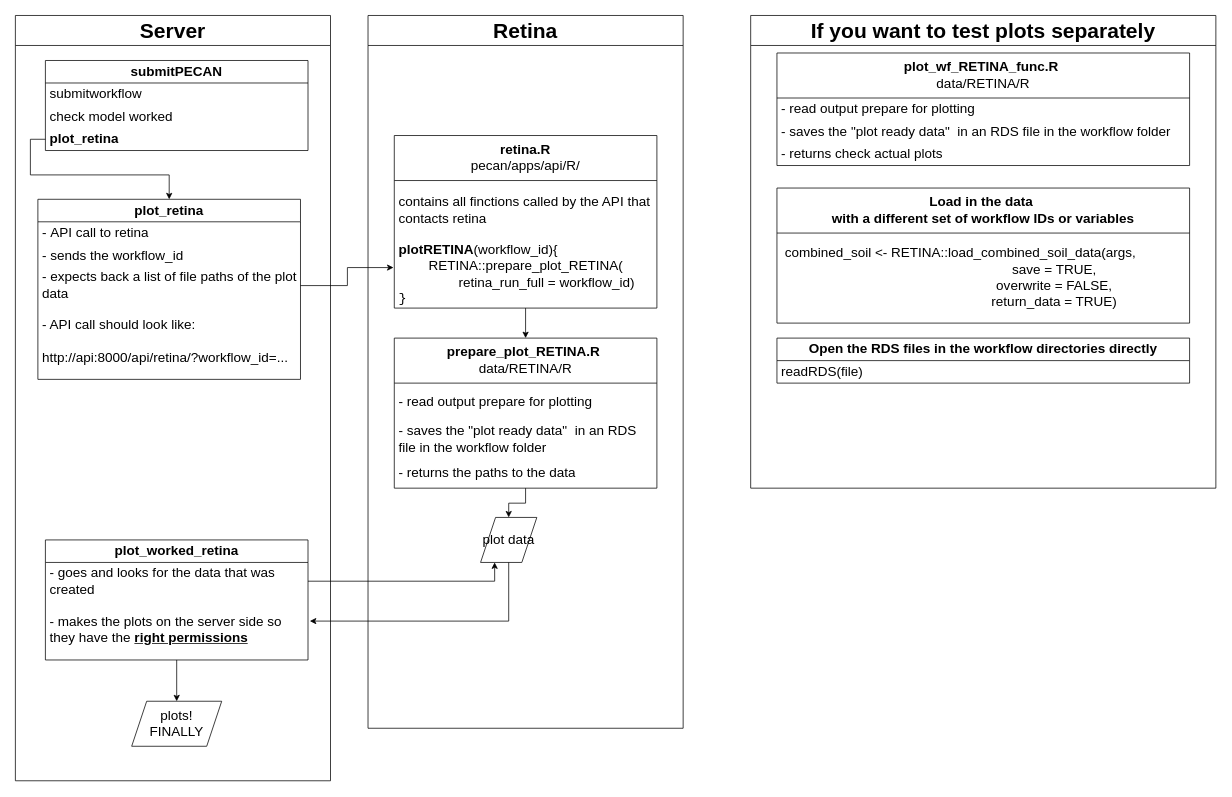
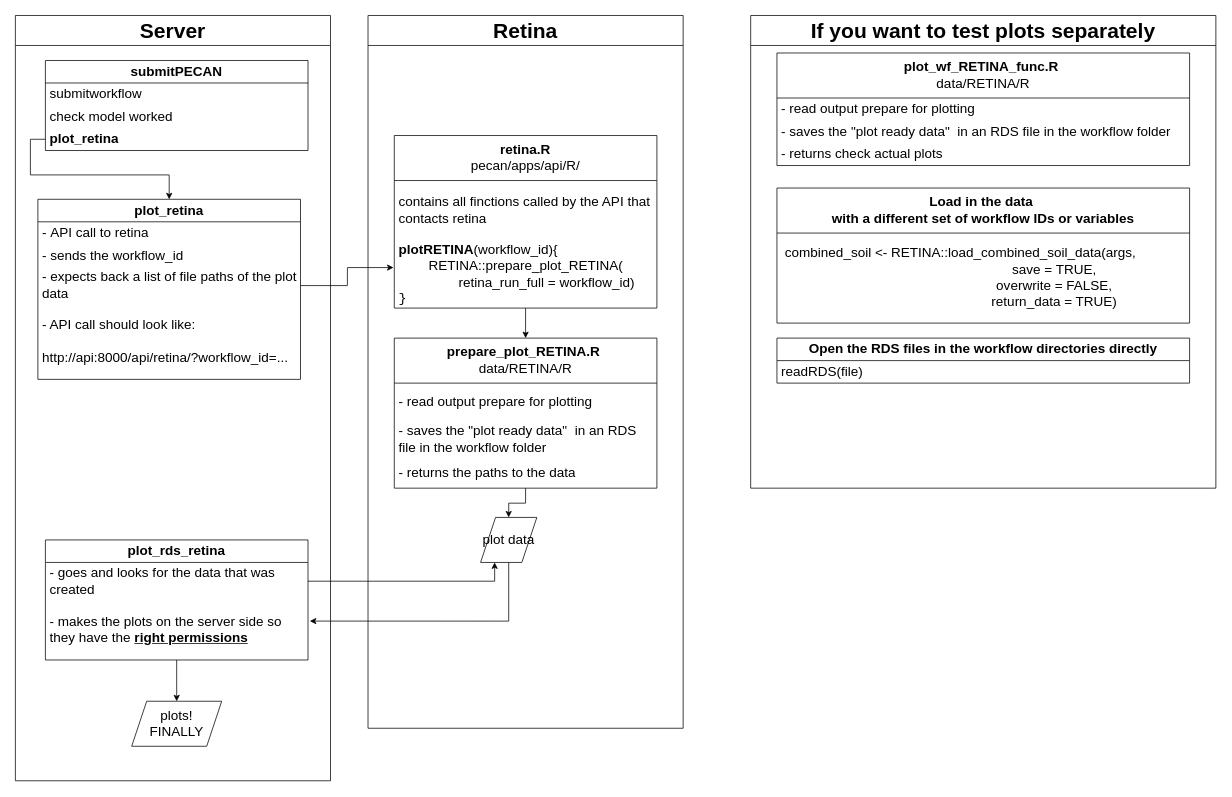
(177, 551) -> (177, 551)
